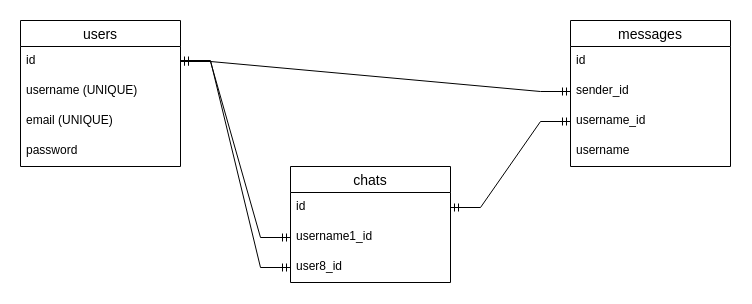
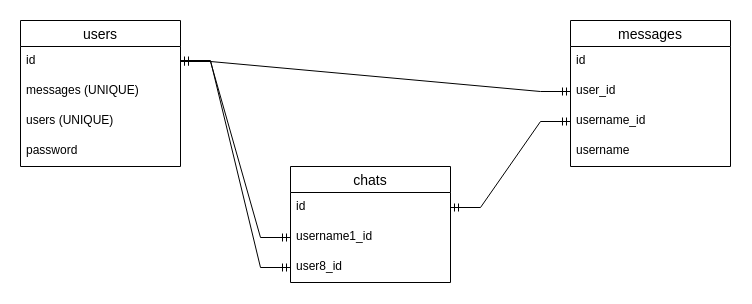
(82, 91) -> (82, 91)
(605, 91) -> (598, 91)
(69, 121) -> (72, 121)
